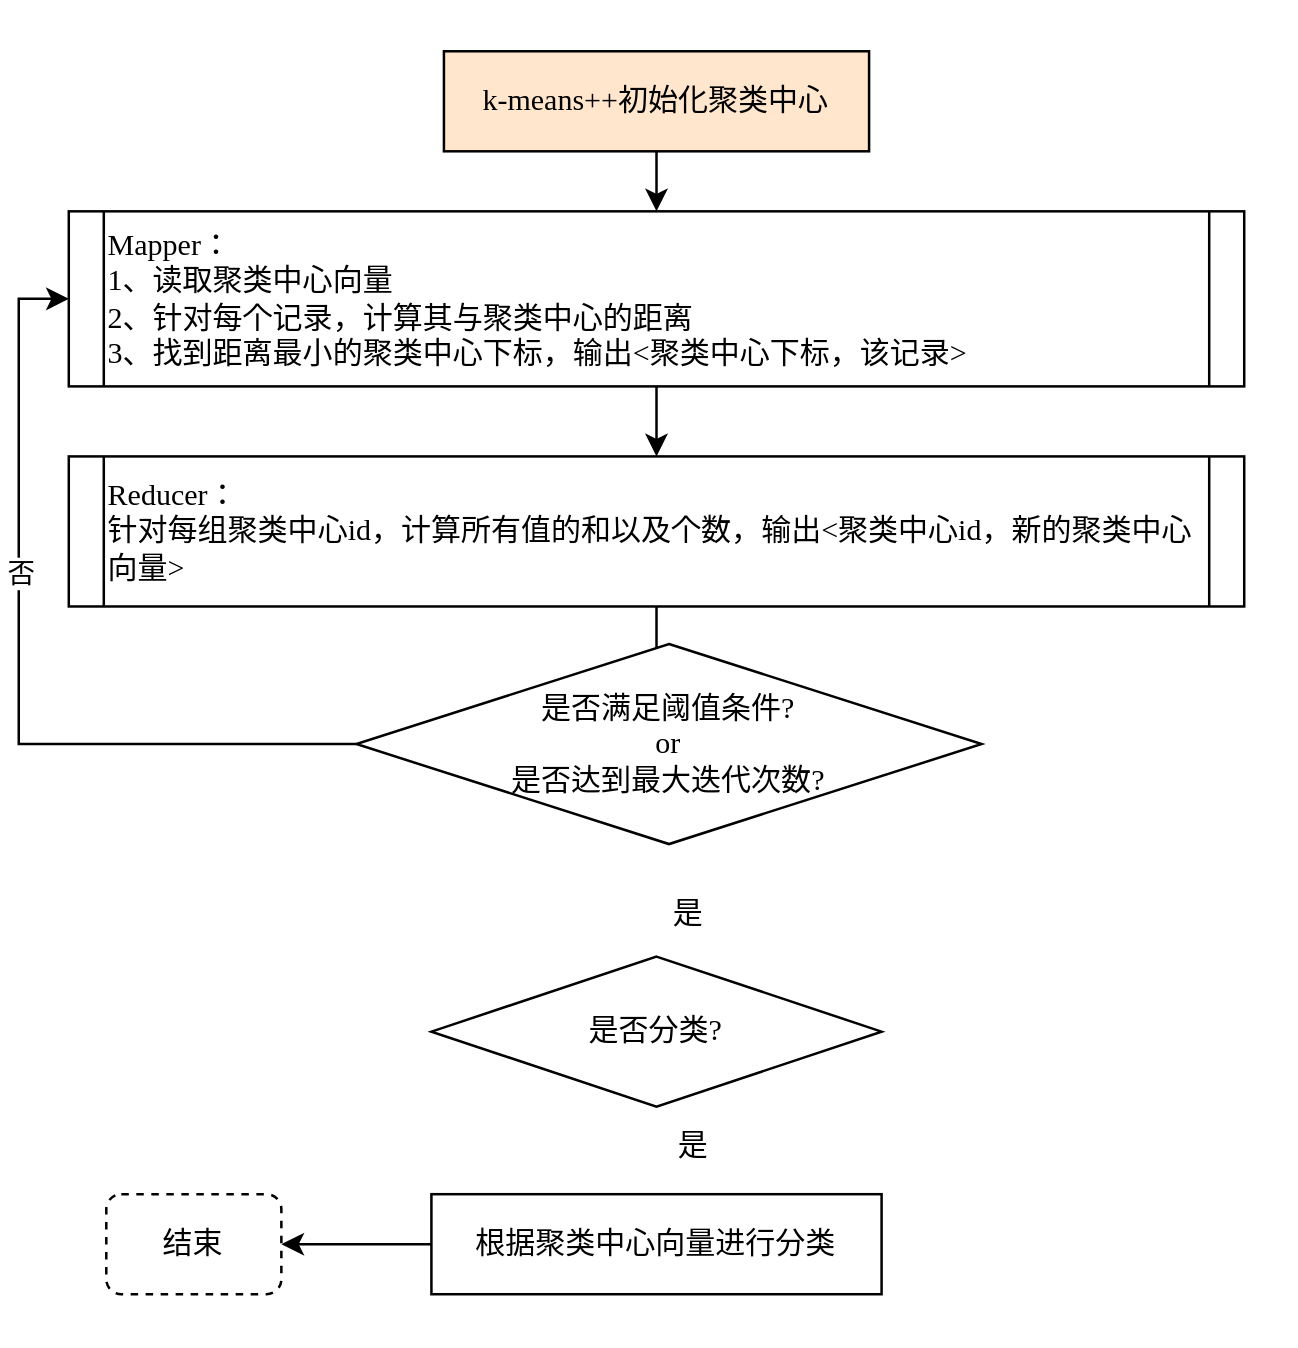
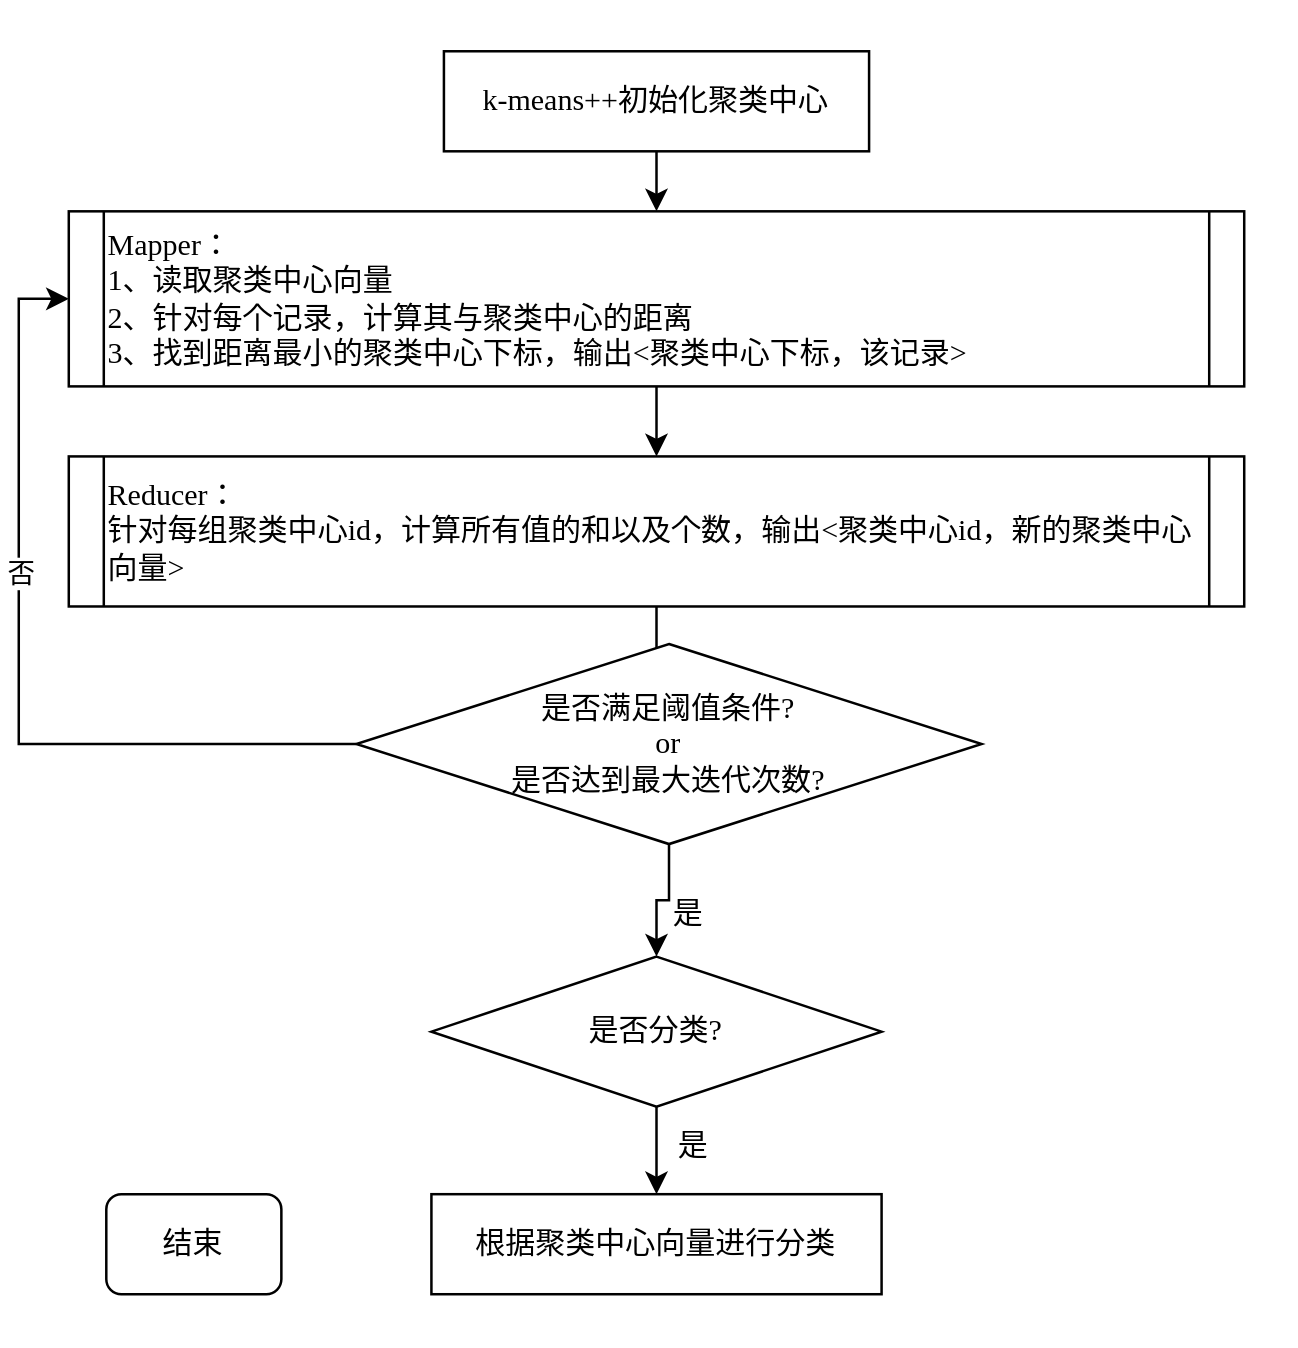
(656, 101) -> (656, 101)
none -> (669, 898)
none -> (656, 1154)
(194, 1244) -> (194, 1244)
(364, 1244) -> none
